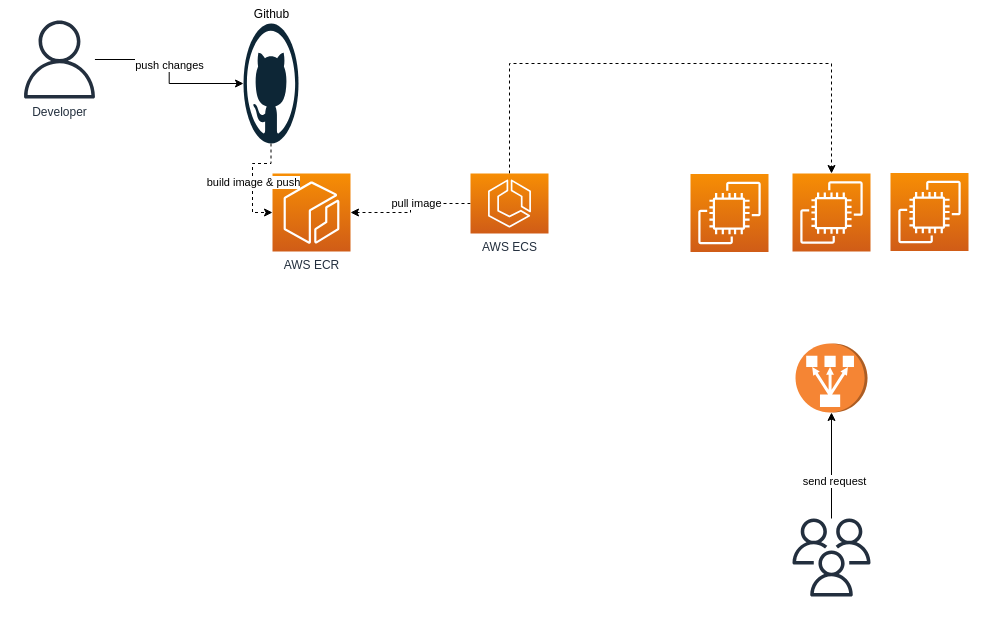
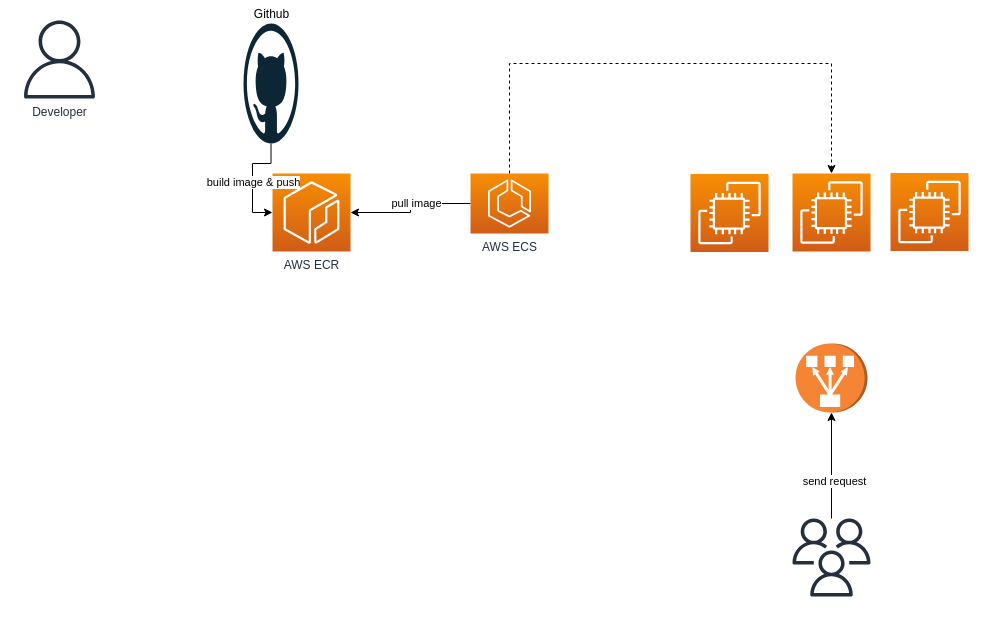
(192, 84) -> none
(266, 164) -> (266, 164)
(385, 213) -> (385, 213)
